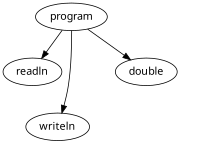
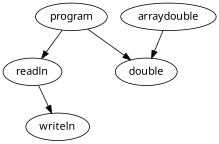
none -> (168, 17)
(70, 68) -> (43, 96)
